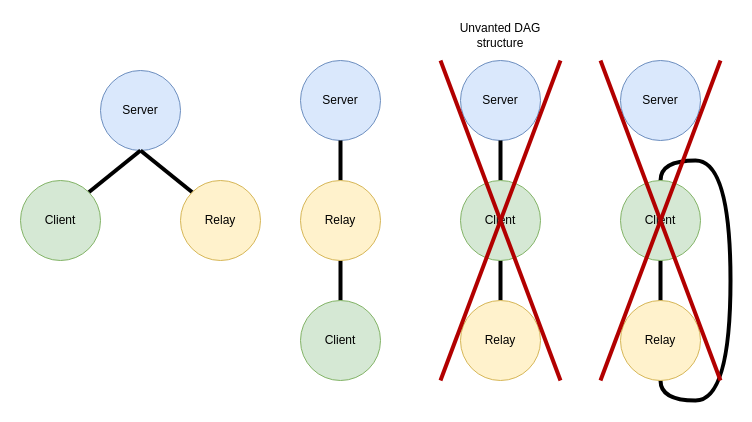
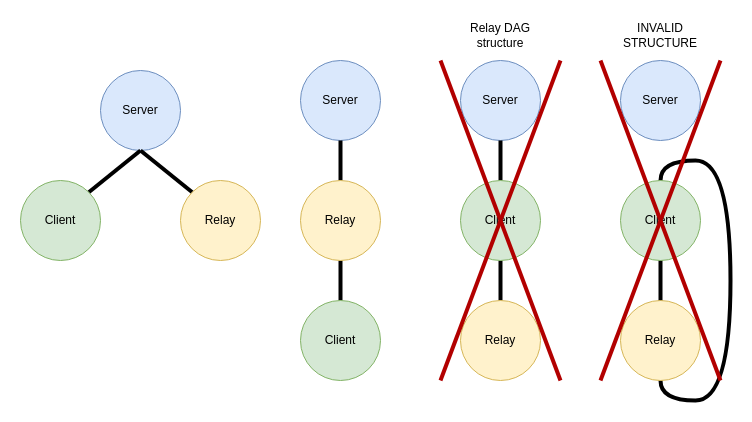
(501, 36) -> (501, 36)
none -> (661, 36)
